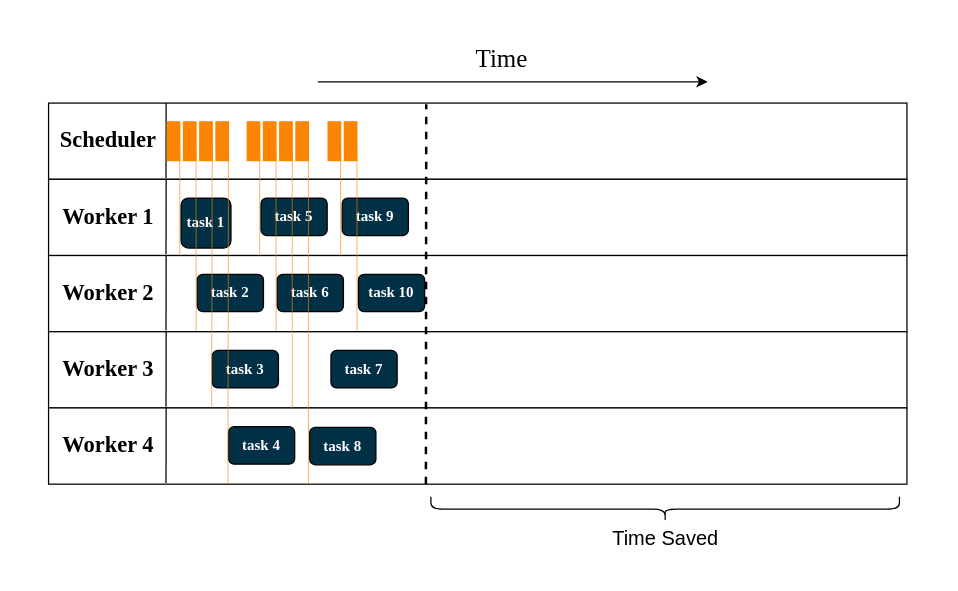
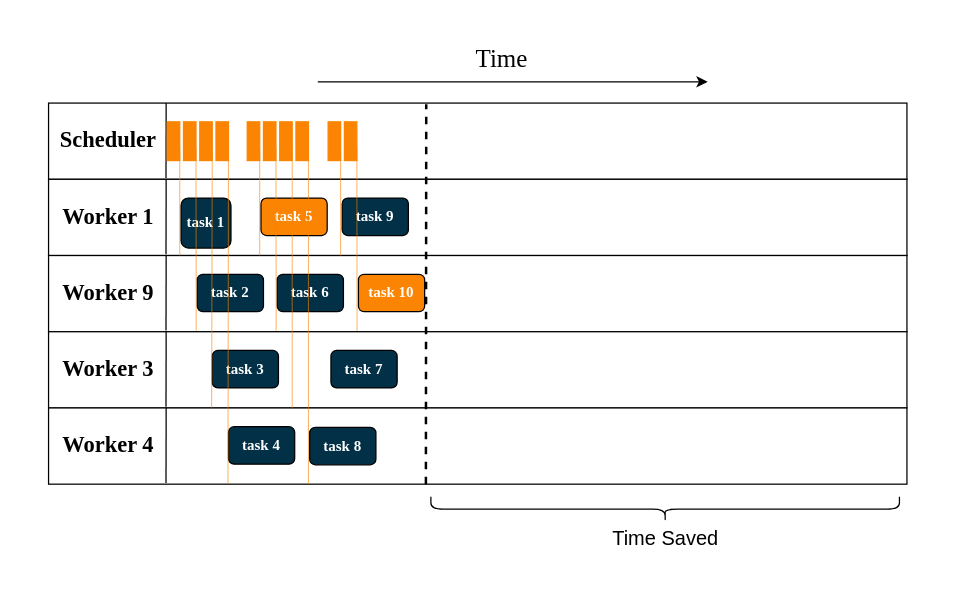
(294, 217) -> (294, 217)
(108, 293) -> (108, 293)
(391, 293) -> (391, 293)
